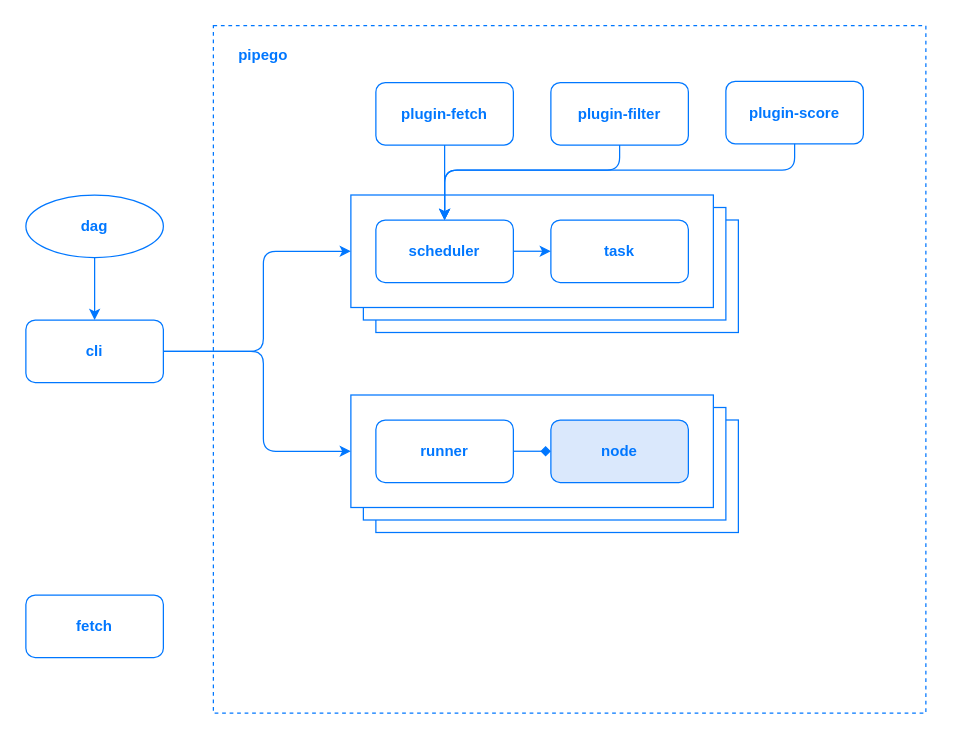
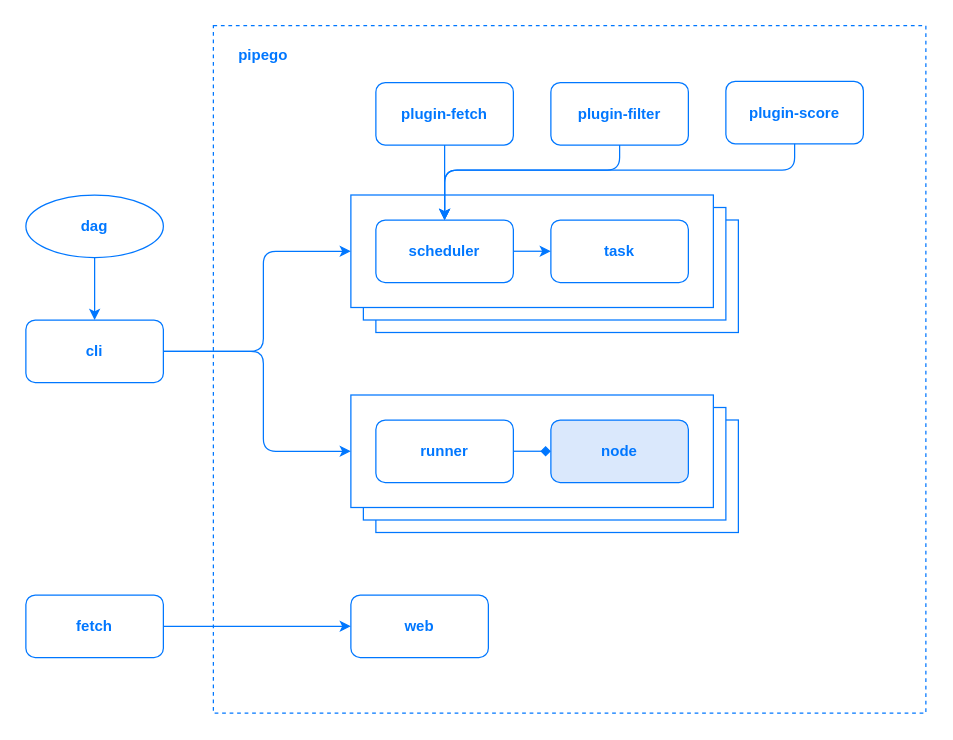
none -> (252, 626)
none -> (419, 626)
